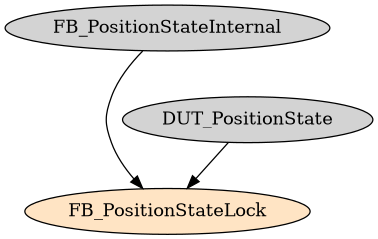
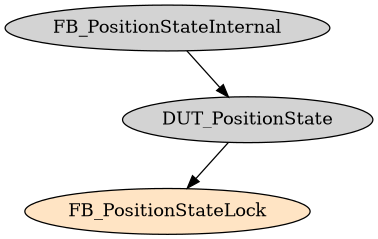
(107, 113) -> (203, 69)
